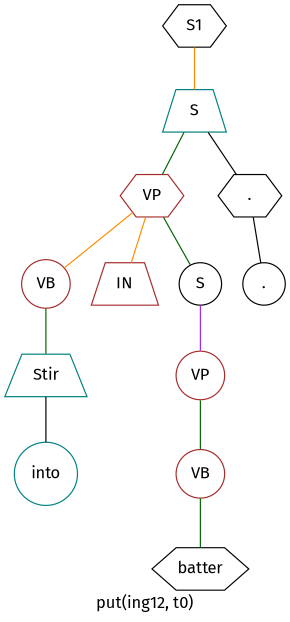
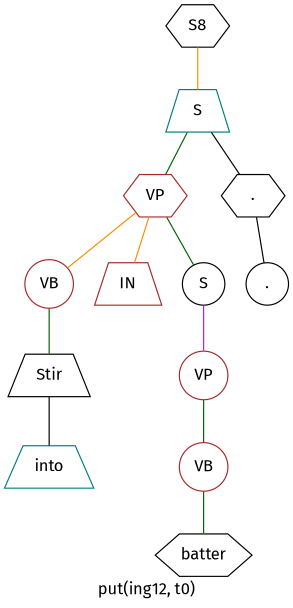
(194, 26) -> (198, 26)
(46, 375) -> (49, 375)
(46, 474) -> (49, 467)
